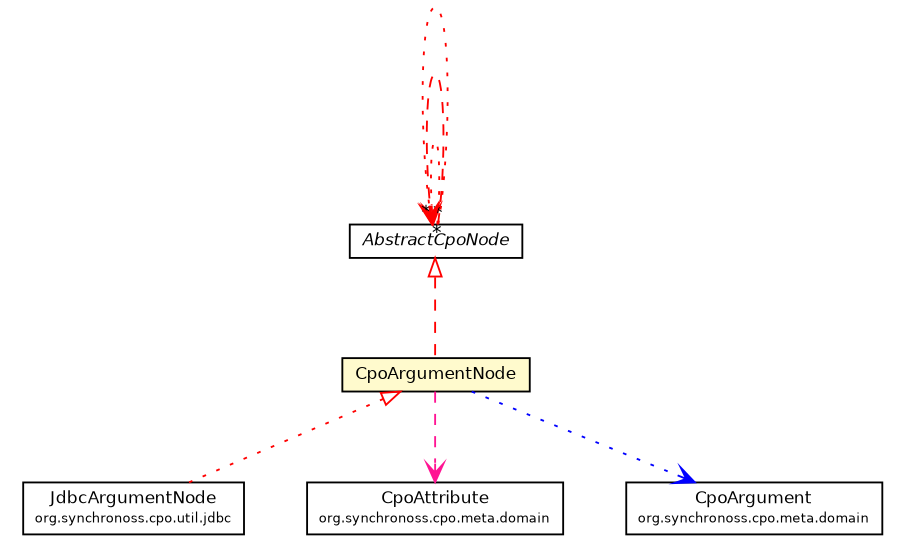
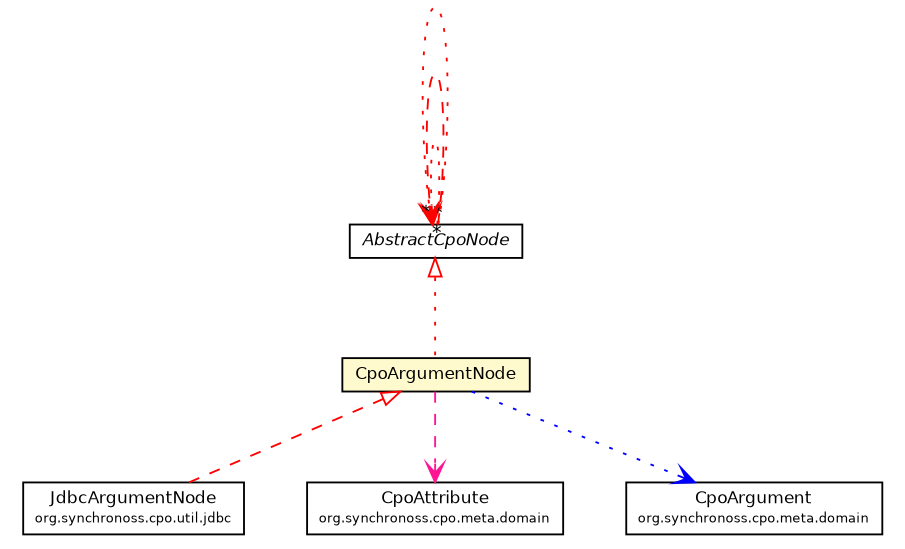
(435, 317) -> (435, 317)
(286, 441) -> (286, 441)
